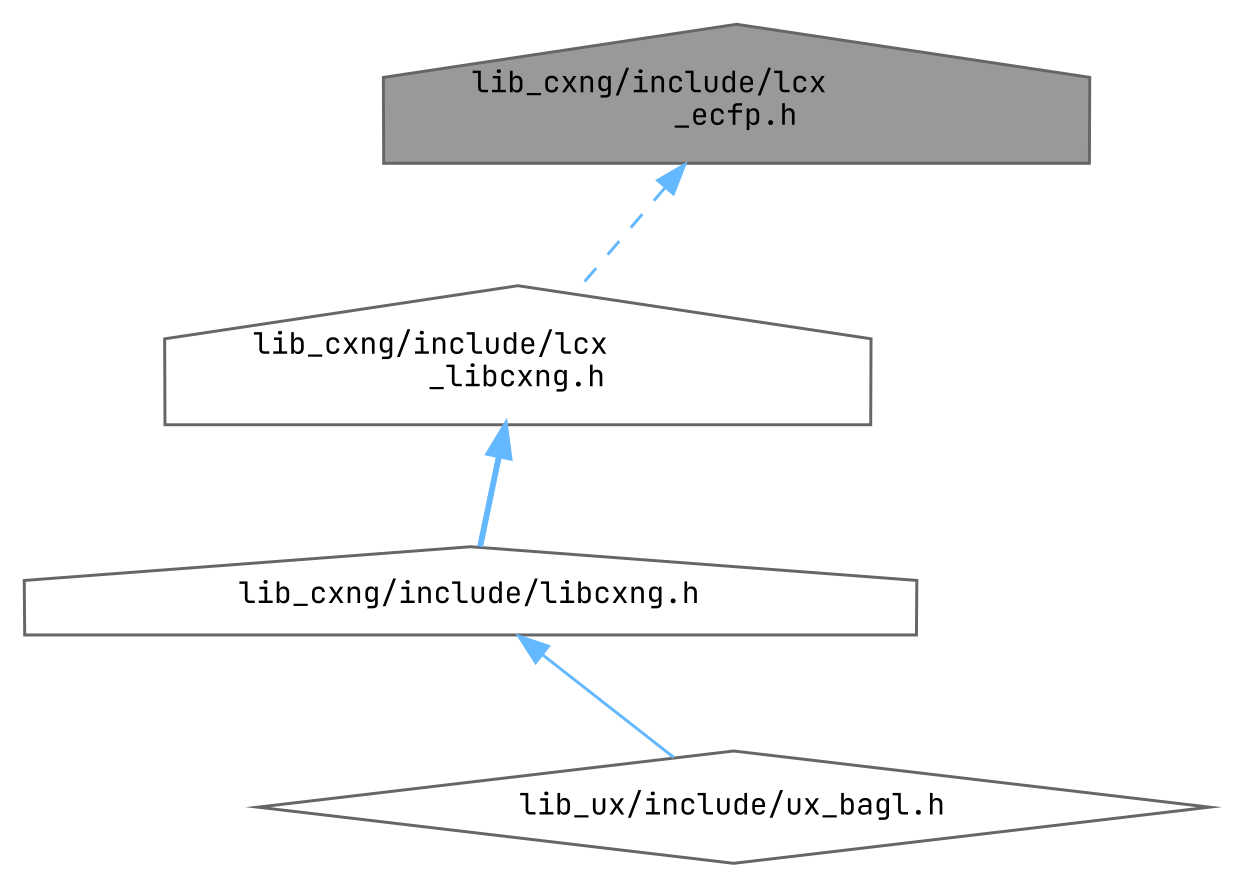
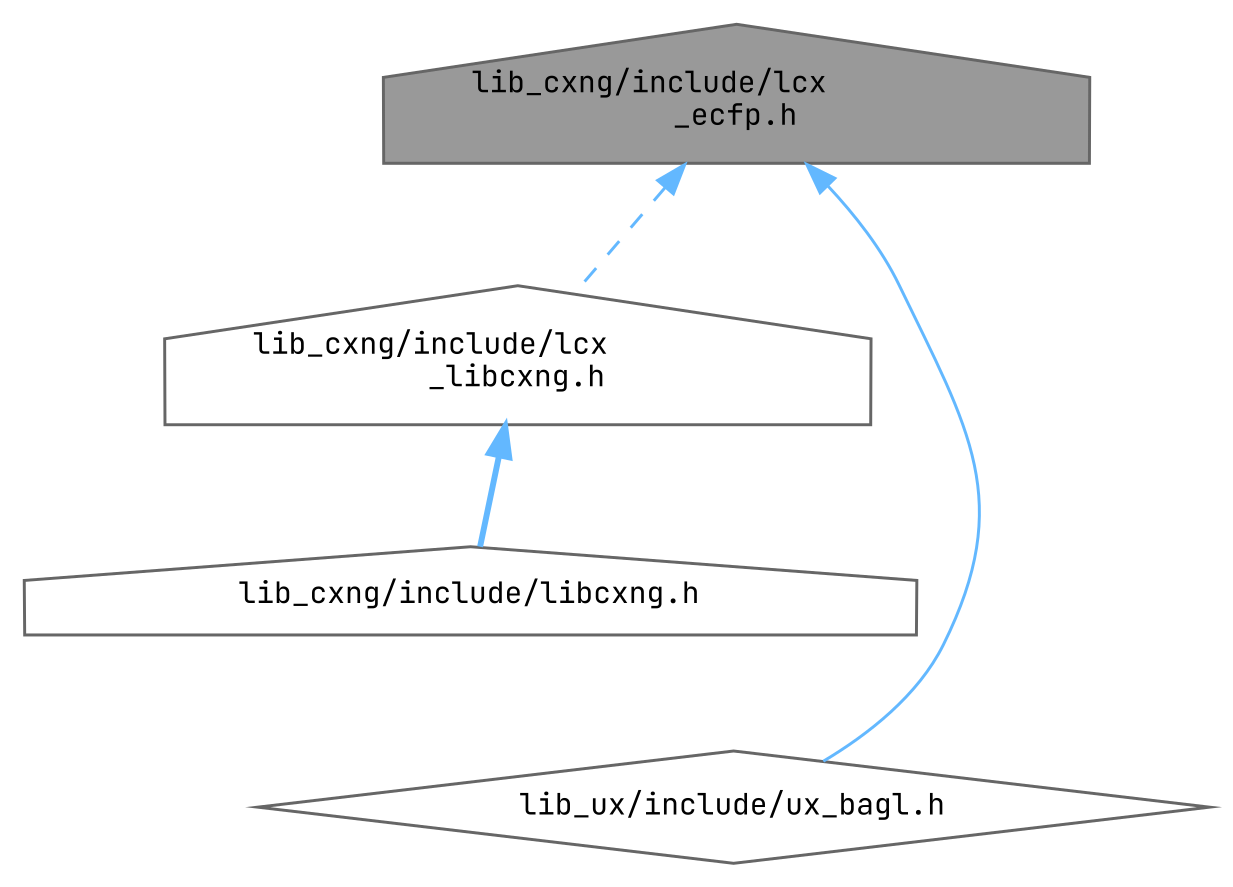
(608, 706) -> (977, 484)
